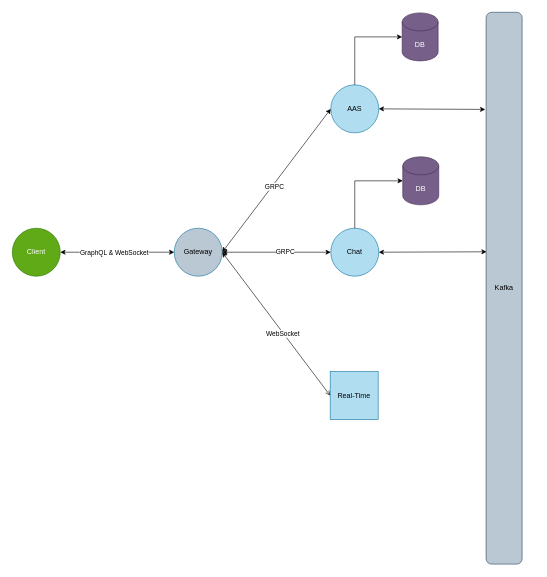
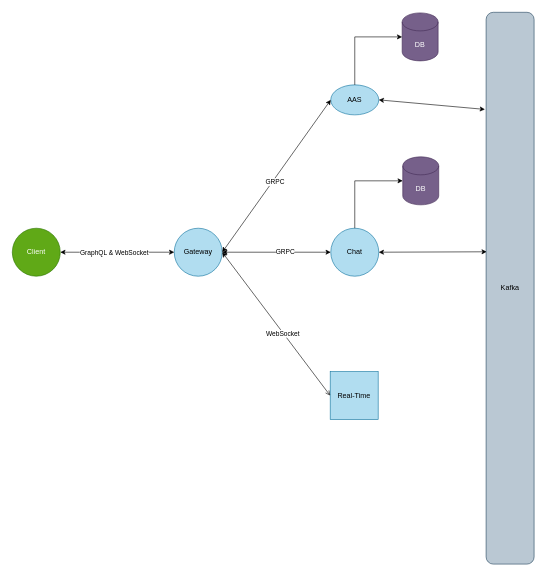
(355, 109) -> (355, 100)
(198, 252) -> (198, 252)
(504, 288) -> (510, 288)
